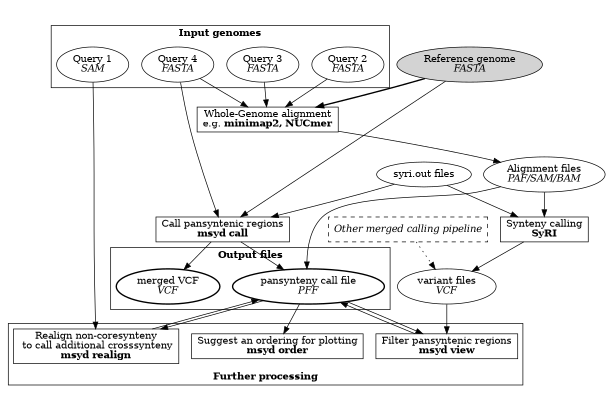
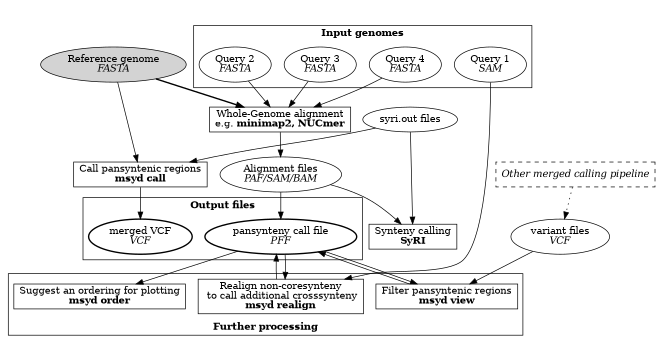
(195, 147) -> none
(259, 254) -> none
(501, 255) -> none
